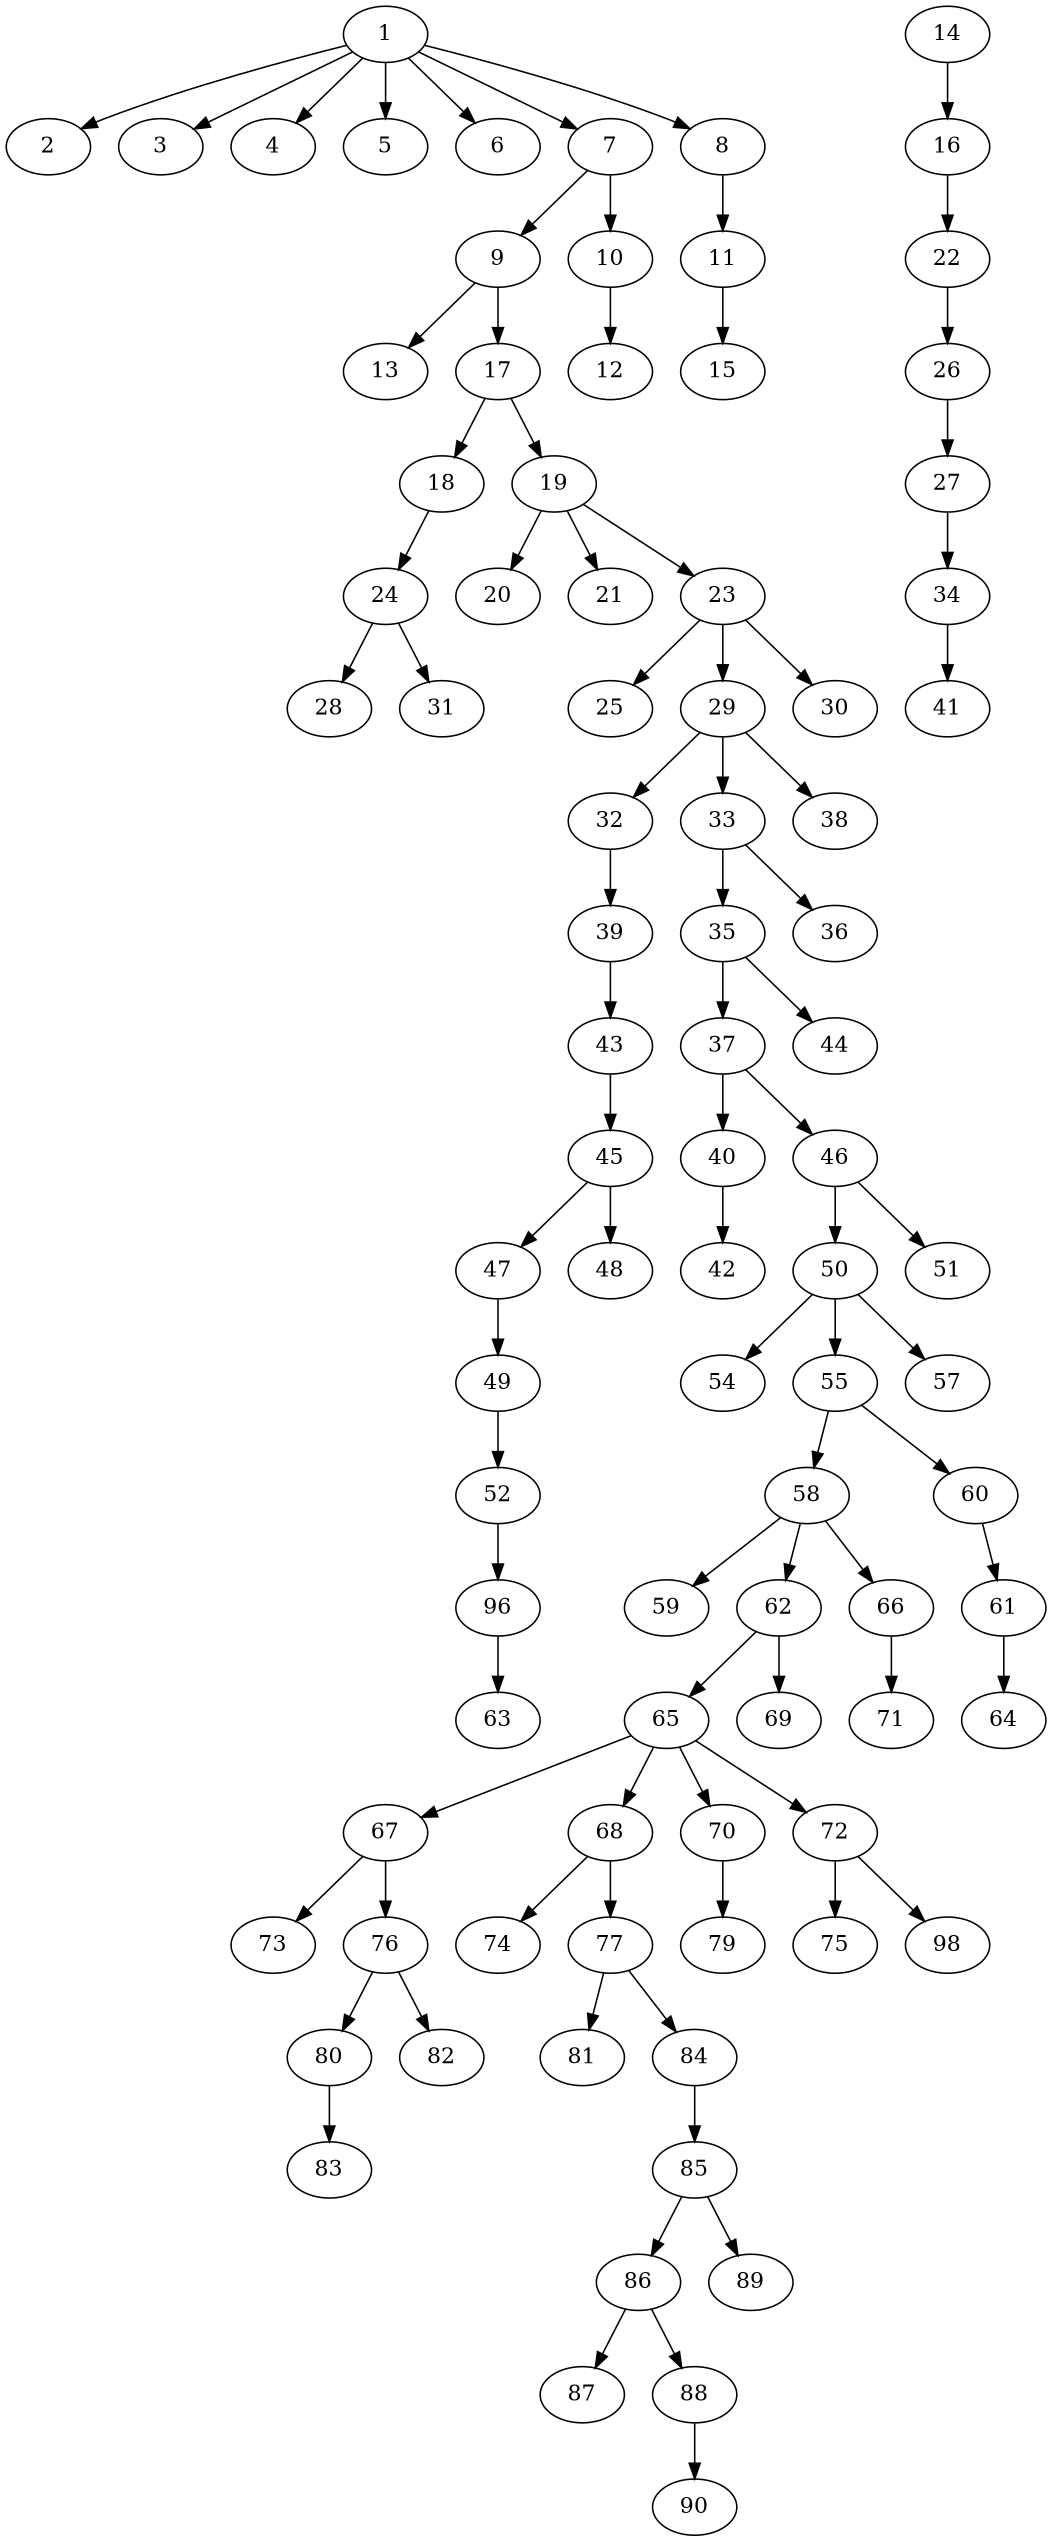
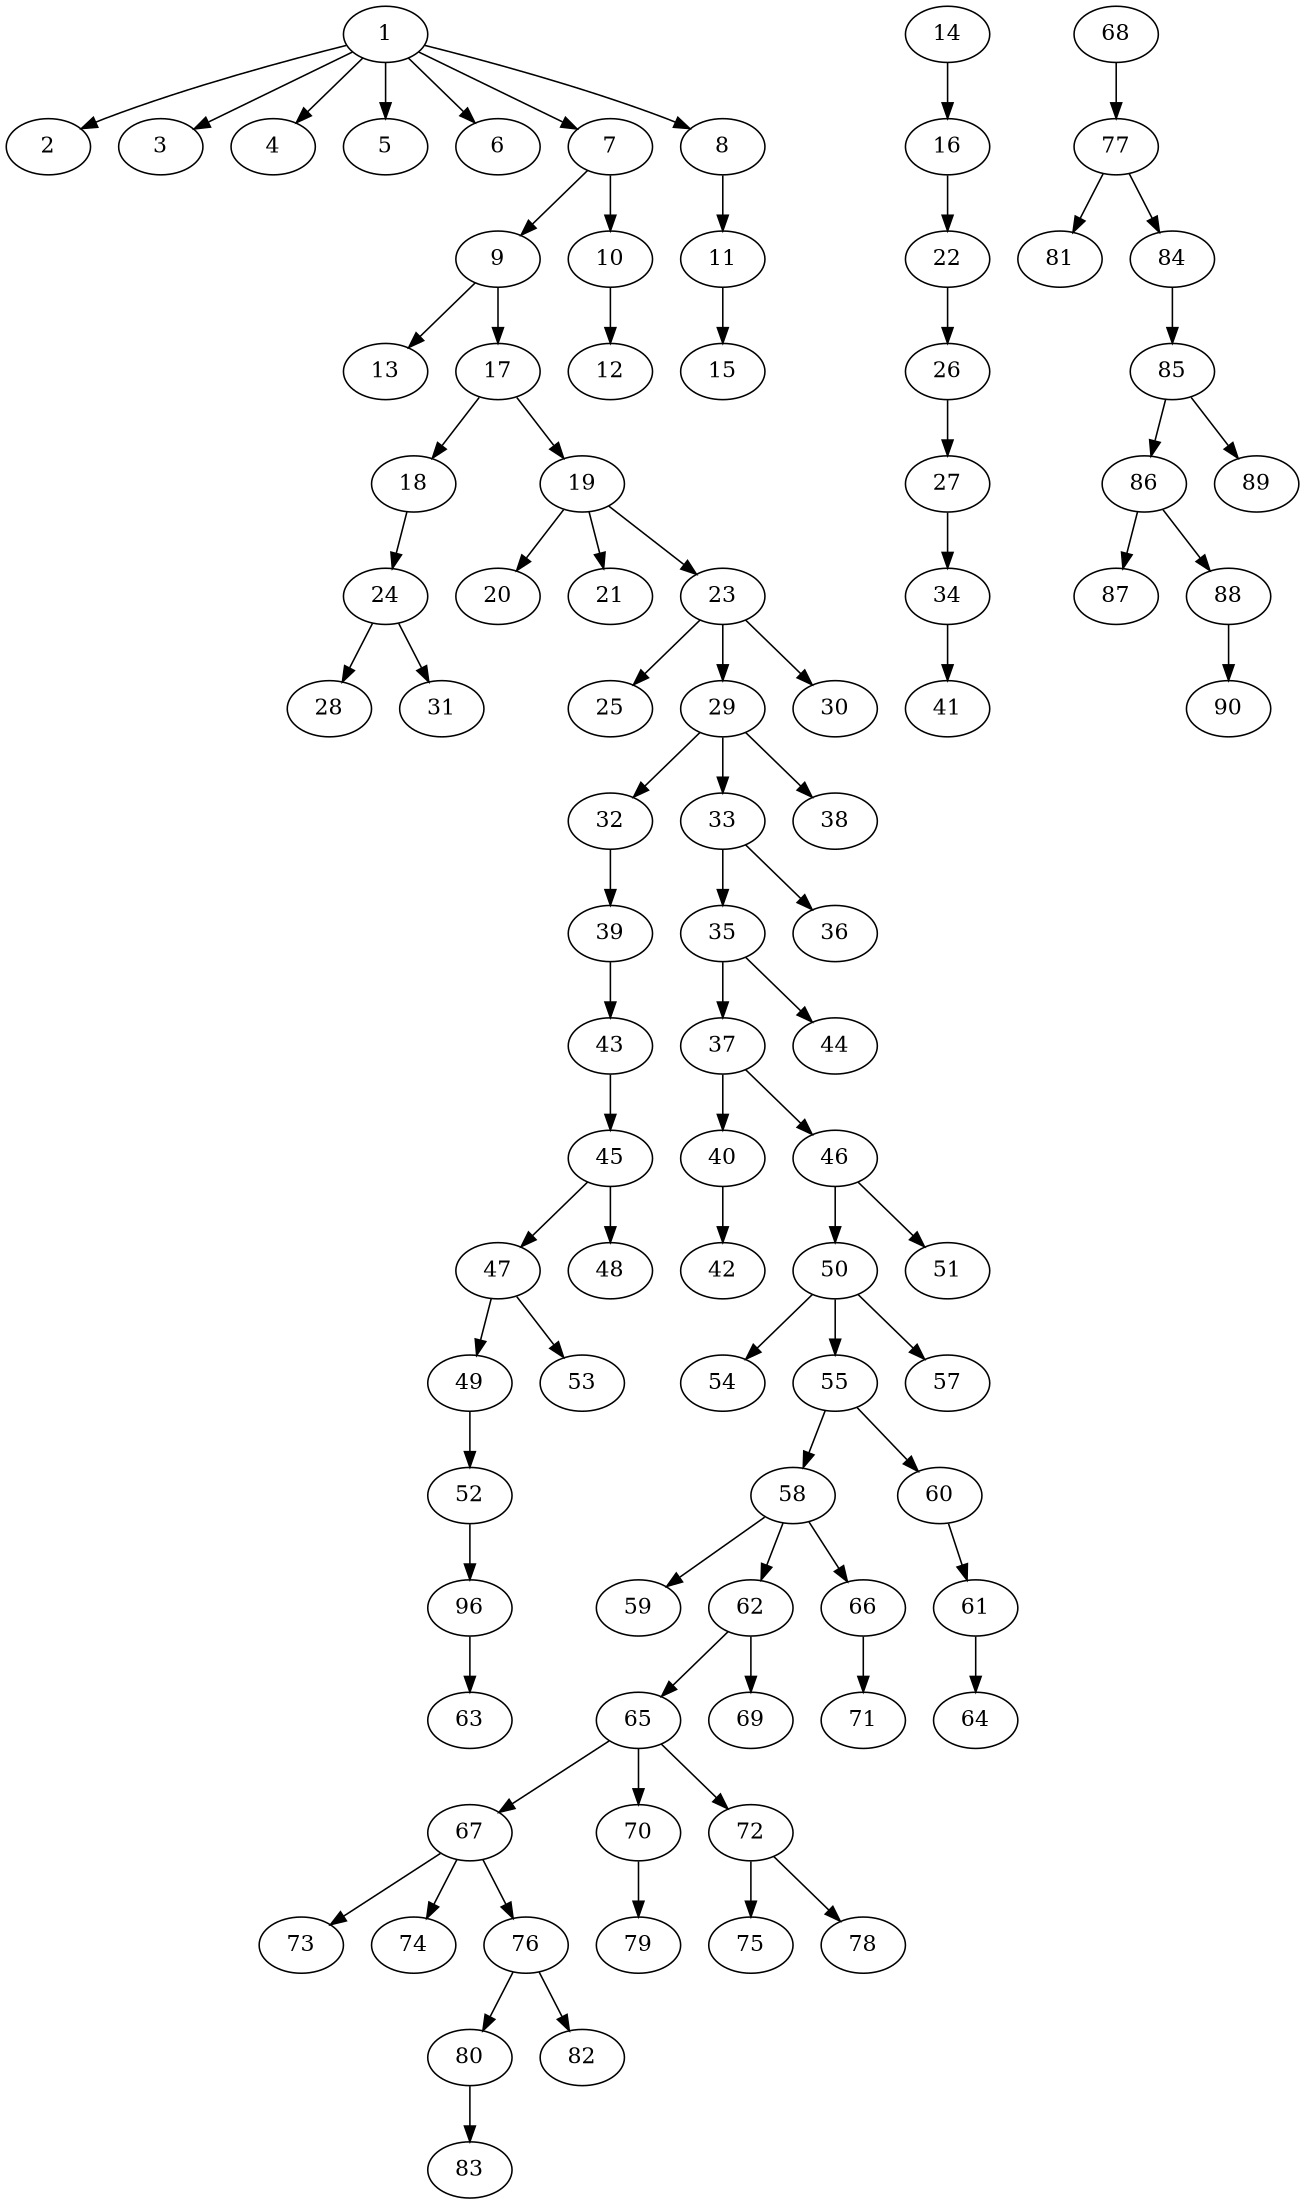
none -> (582, 1383)
(642, 1770) -> none
(560, 1883) -> (445, 1882)
(948, 1945) -> (863, 1945)
